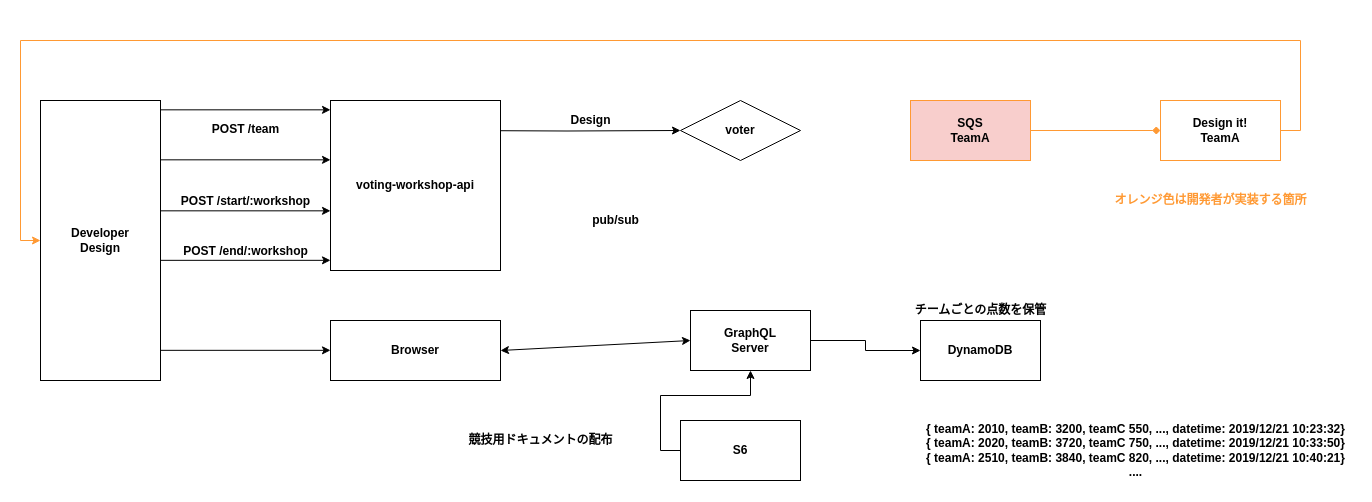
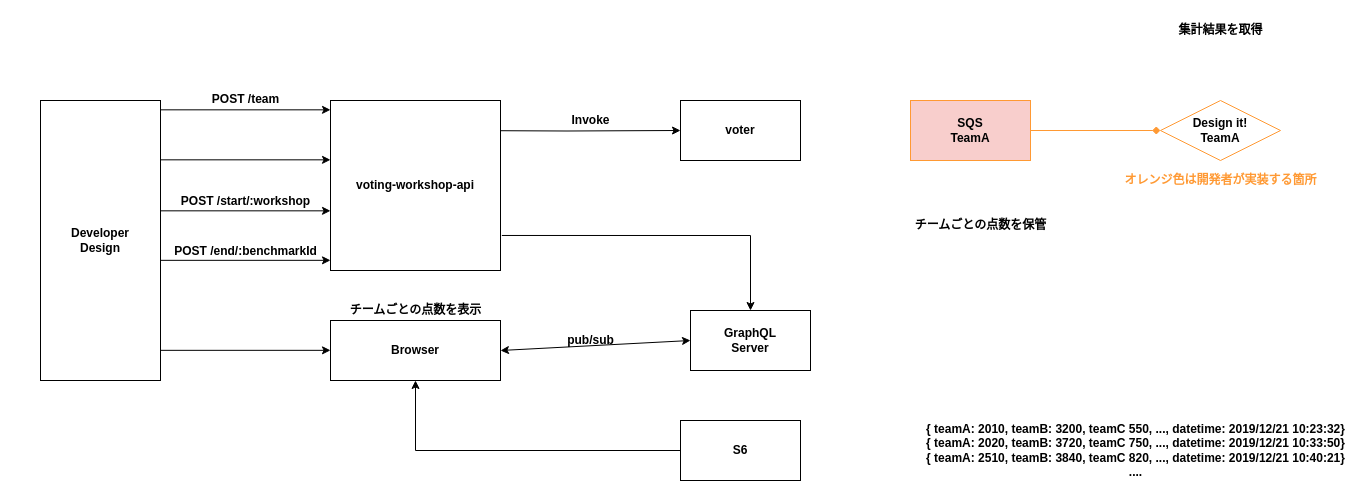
none -> (1221, 31)
(610, 41) -> none
(591, 121) -> (591, 121)
(246, 129) -> (246, 99)
(741, 131) -> (741, 131)
(1221, 131) -> (1221, 131)
(1211, 201) -> (1221, 181)
(616, 221) -> (591, 341)
none -> (660, 235)
(246, 252) -> (246, 252)
none -> (416, 311)
(981, 311) -> (981, 226)
(866, 342) -> none
(981, 351) -> none
(686, 396) -> (508, 451)
(541, 441) -> none
